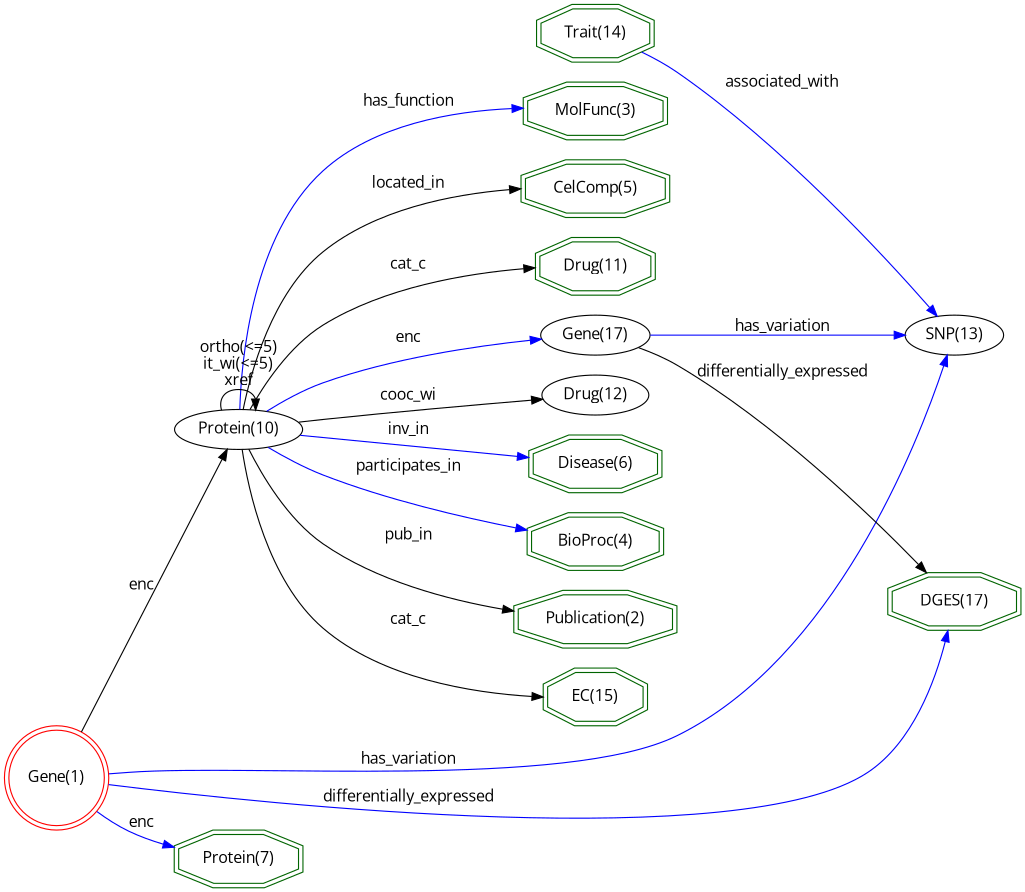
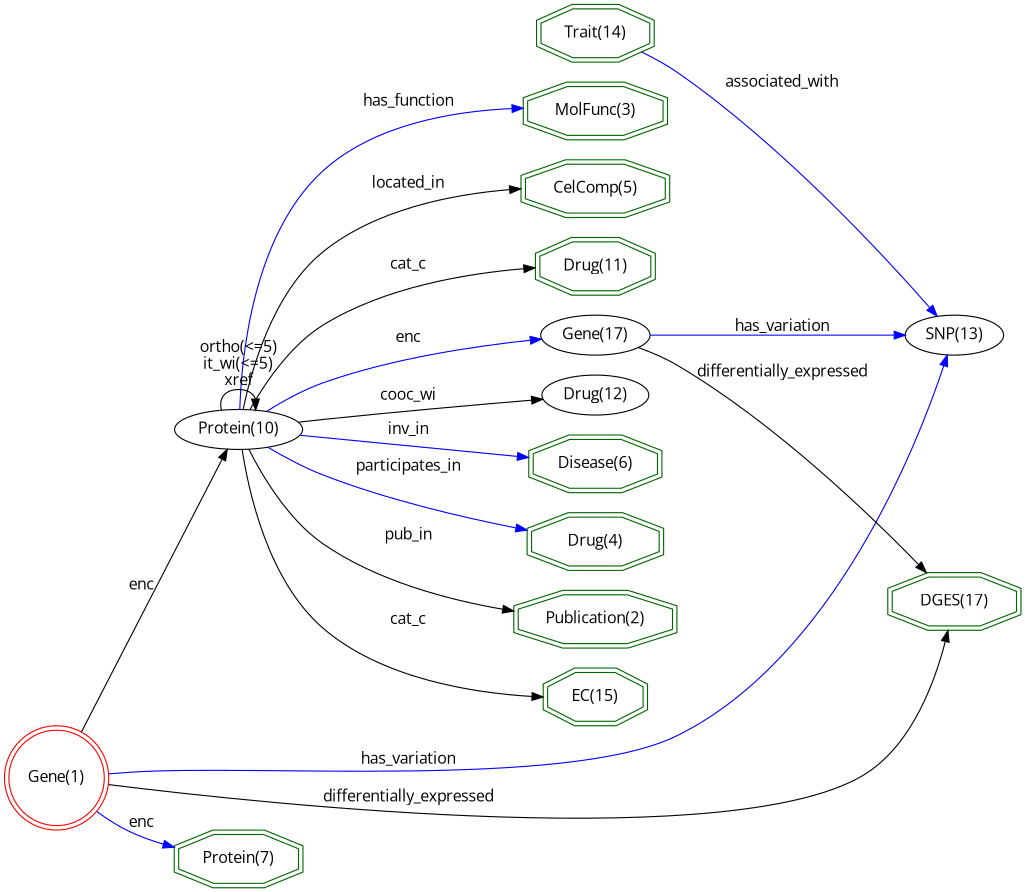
(595, 542) -> (595, 542)
(568, 817) -> (568, 817)
